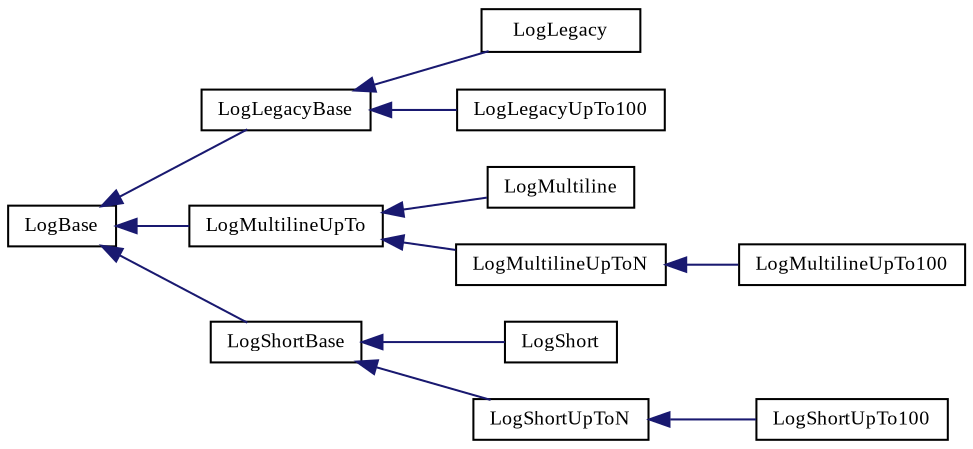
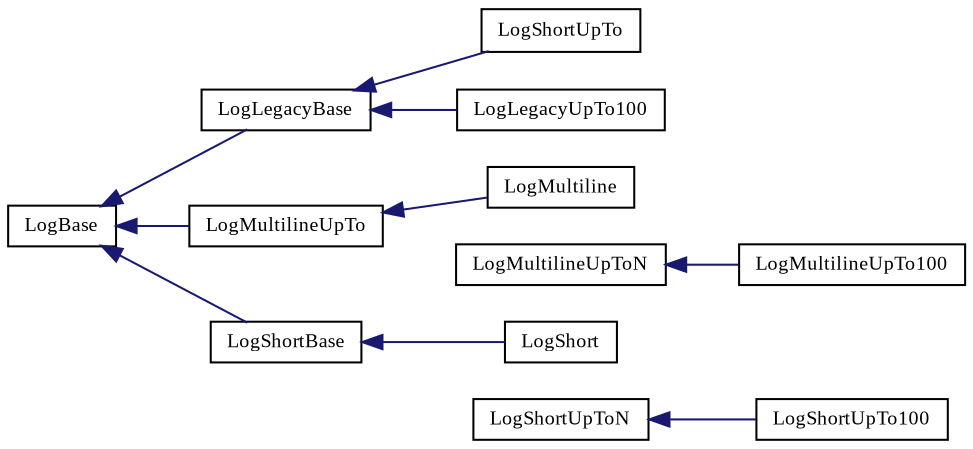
(561, 31) -> (561, 31)
(429, 246) -> none
(434, 384) -> none
